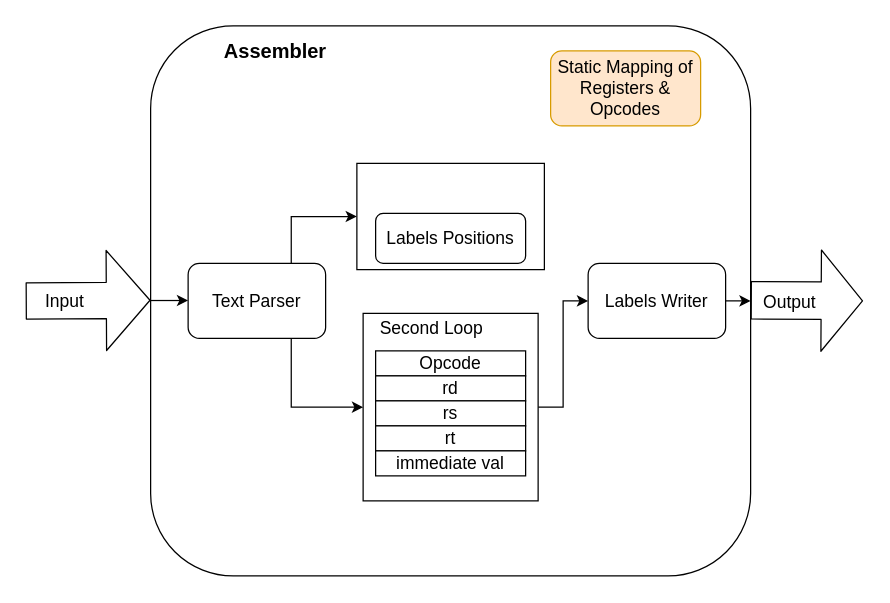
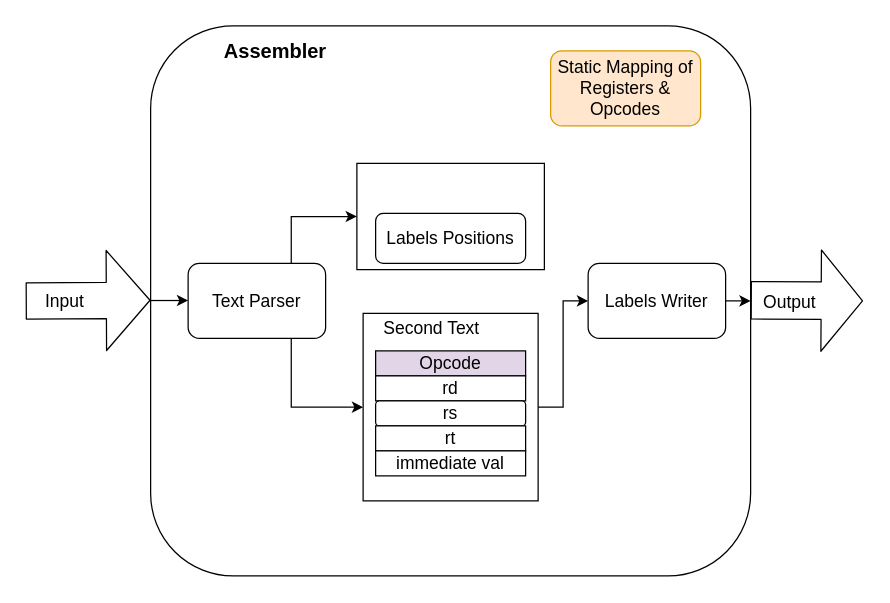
(432, 328) -> (432, 328)
(451, 363) -> (451, 363)
(451, 413) -> (451, 413)
